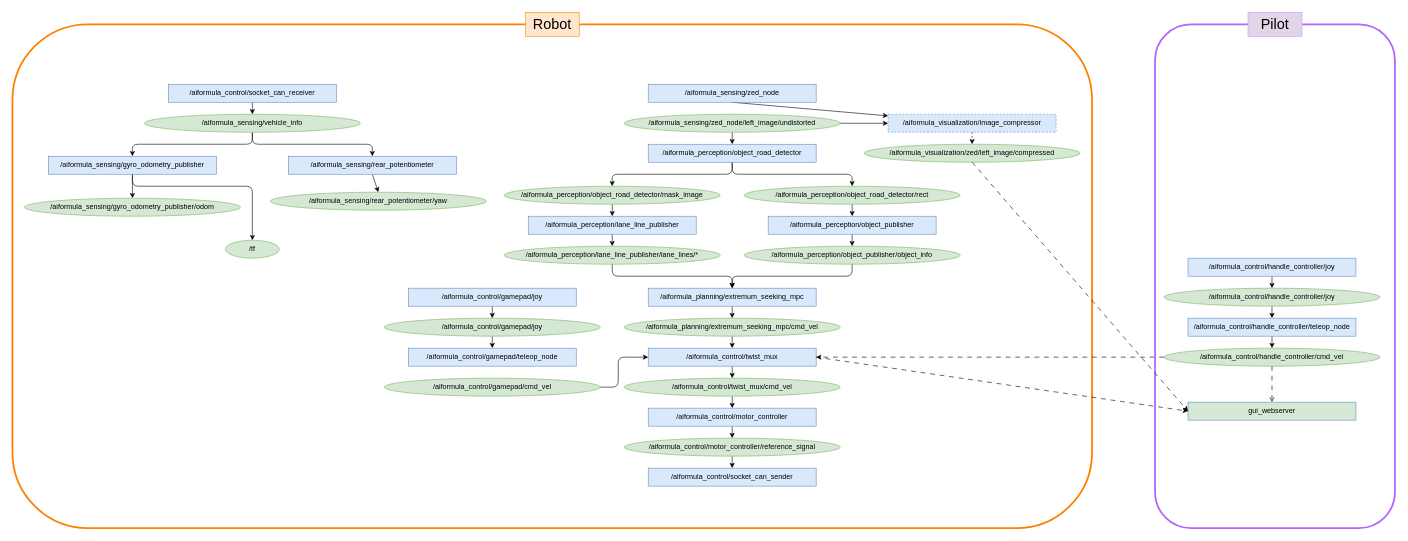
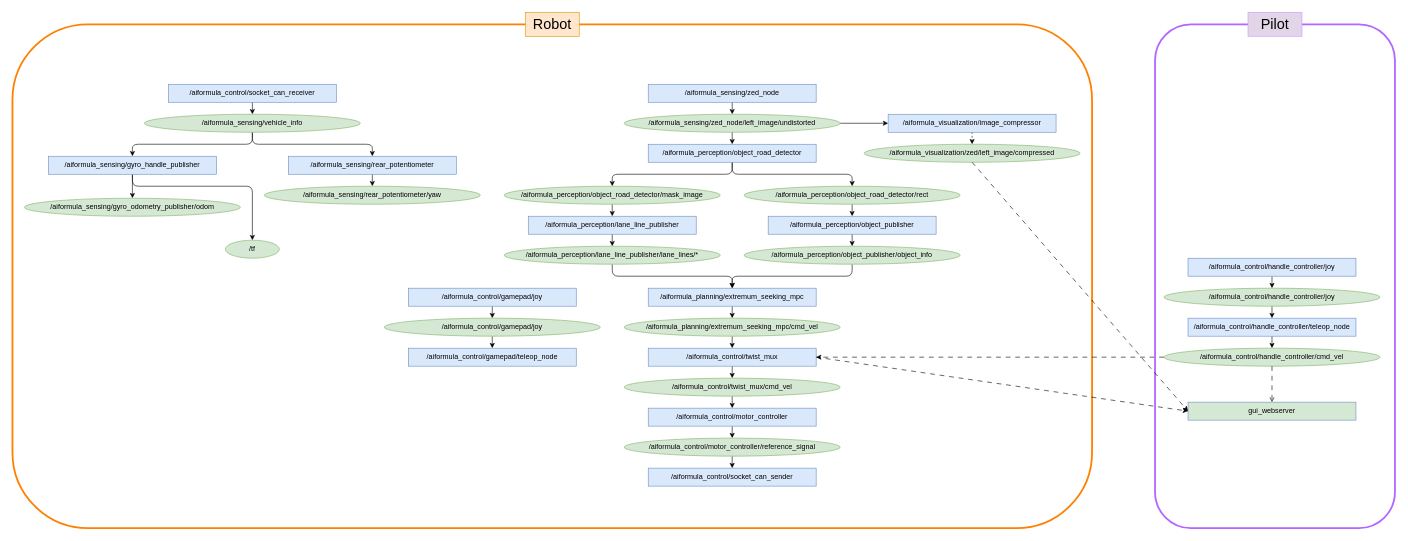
(813, 109) -> (732, 108)
(972, 123) -> (972, 123)
(132, 165) -> (132, 165)
(378, 201) -> (372, 195)
(620, 359) -> none
(492, 387) -> none
